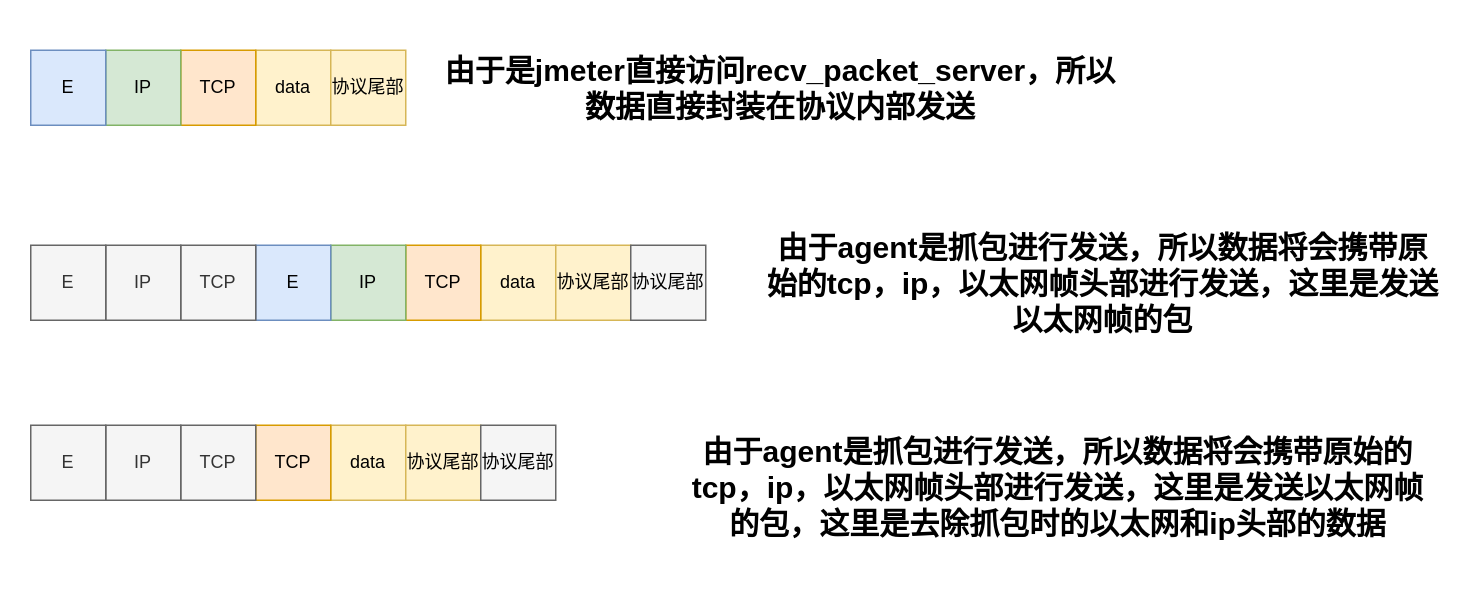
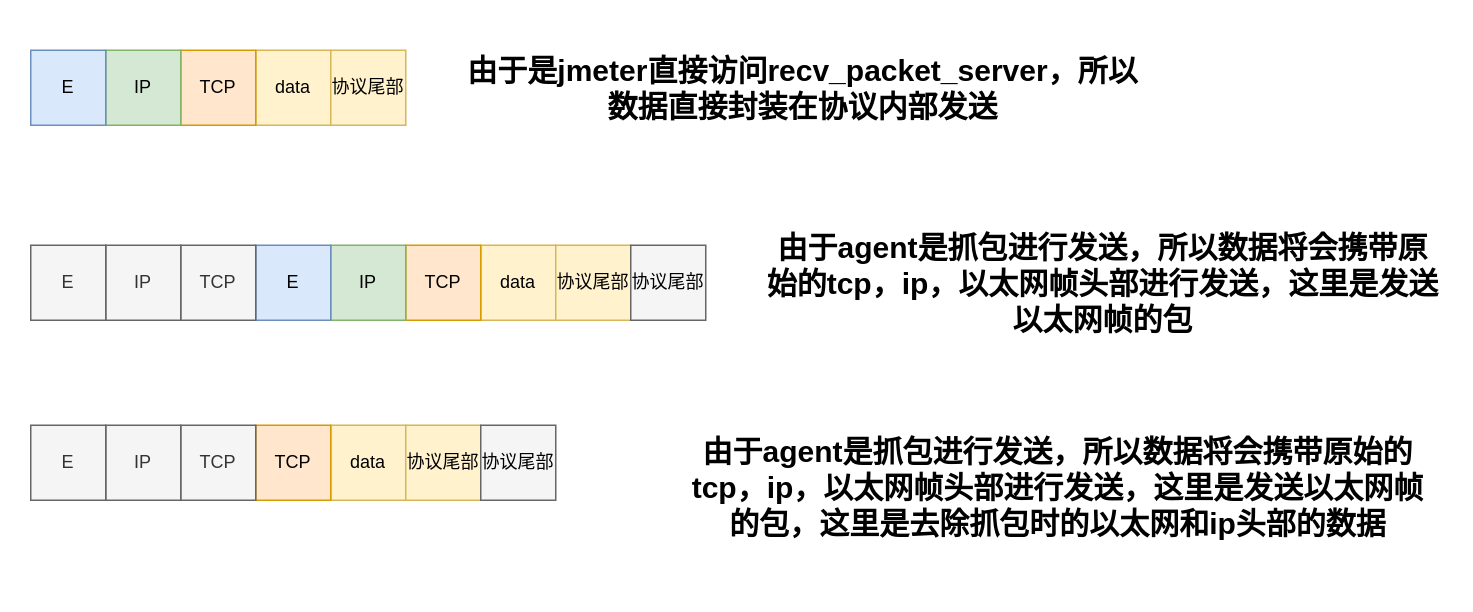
(781, 88) -> (803, 88)
